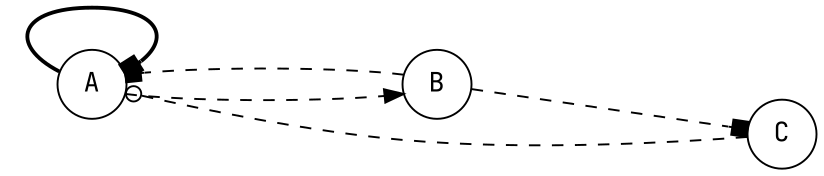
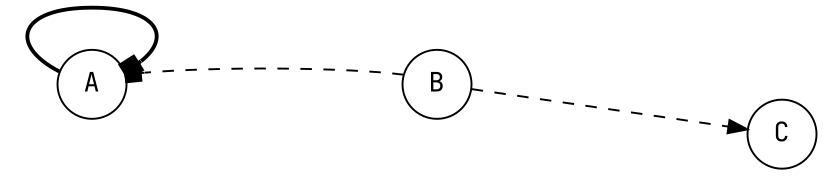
(255, 100) -> none
(600, 108) -> (600, 108)
(442, 143) -> none
